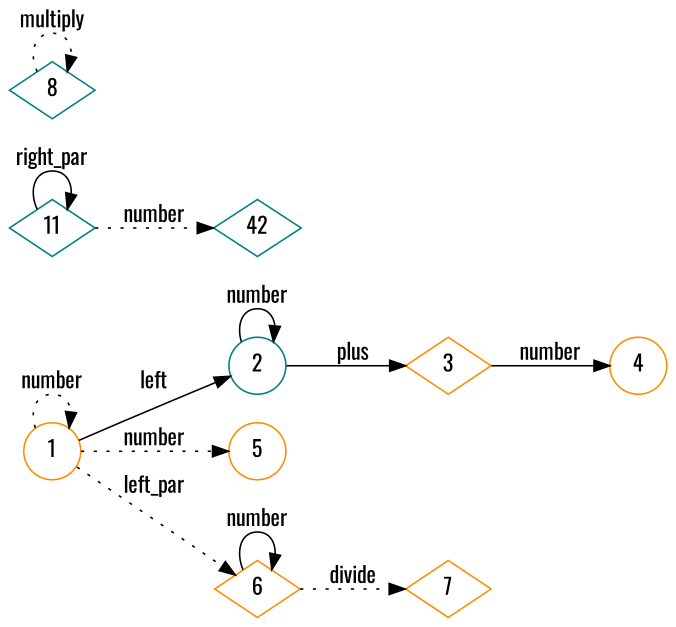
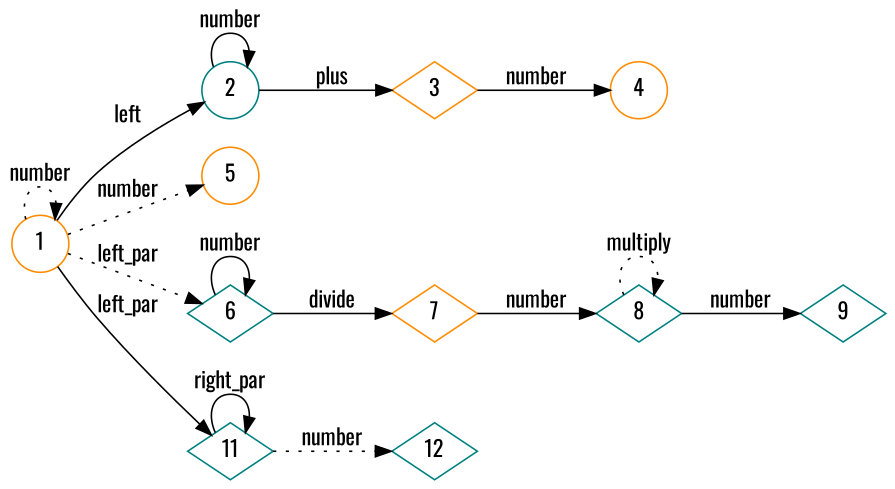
(257, 228) -> (435, 451)
none -> (529, 314)
none -> (843, 314)
none -> (125, 349)
(257, 589) -> (230, 314)
(345, 589) -> (324, 314)
